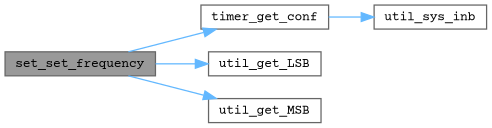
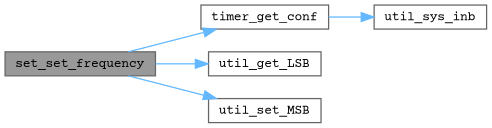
(265, 111) -> (265, 111)
